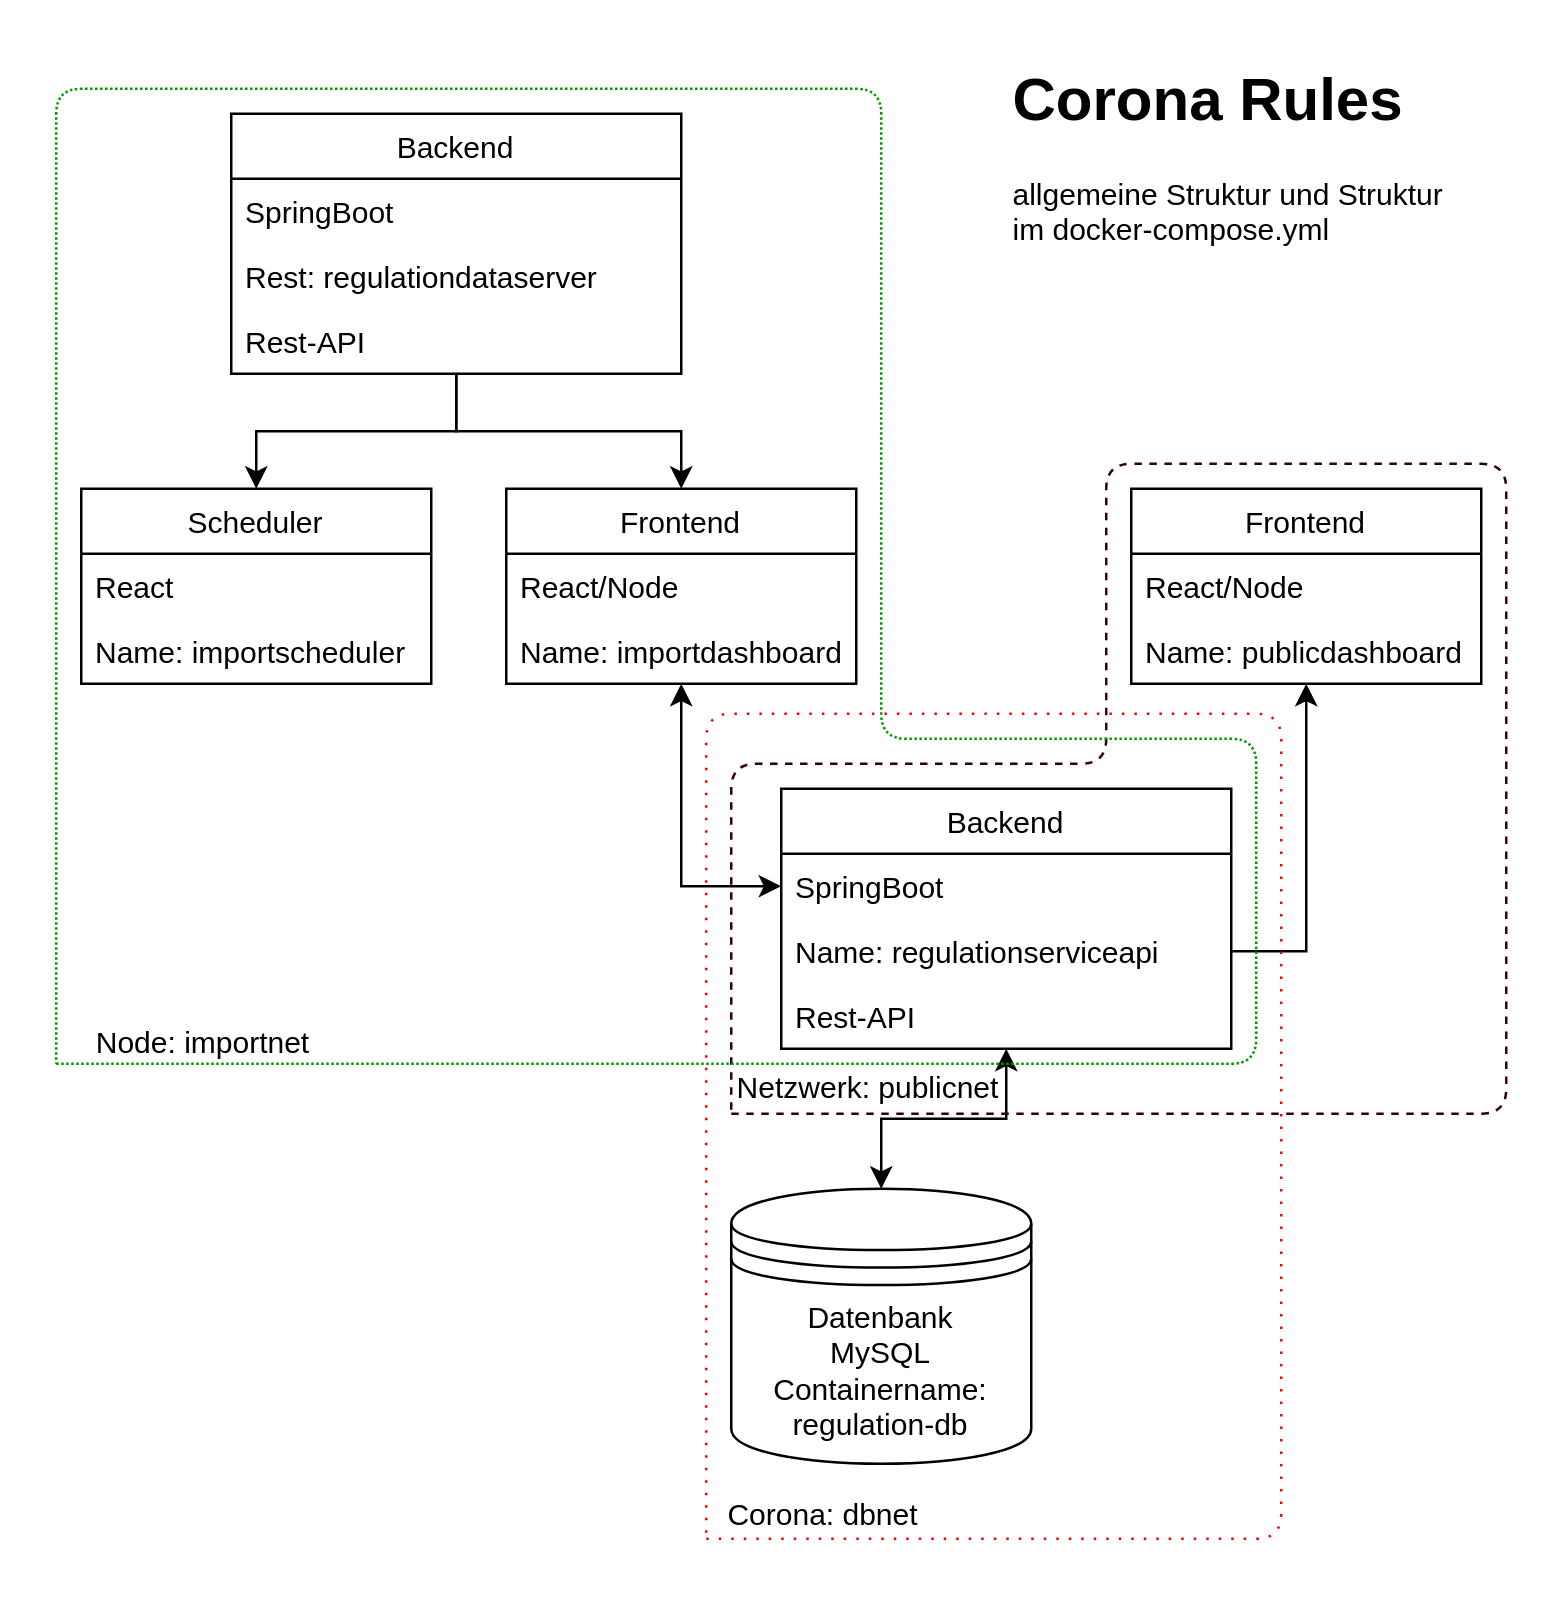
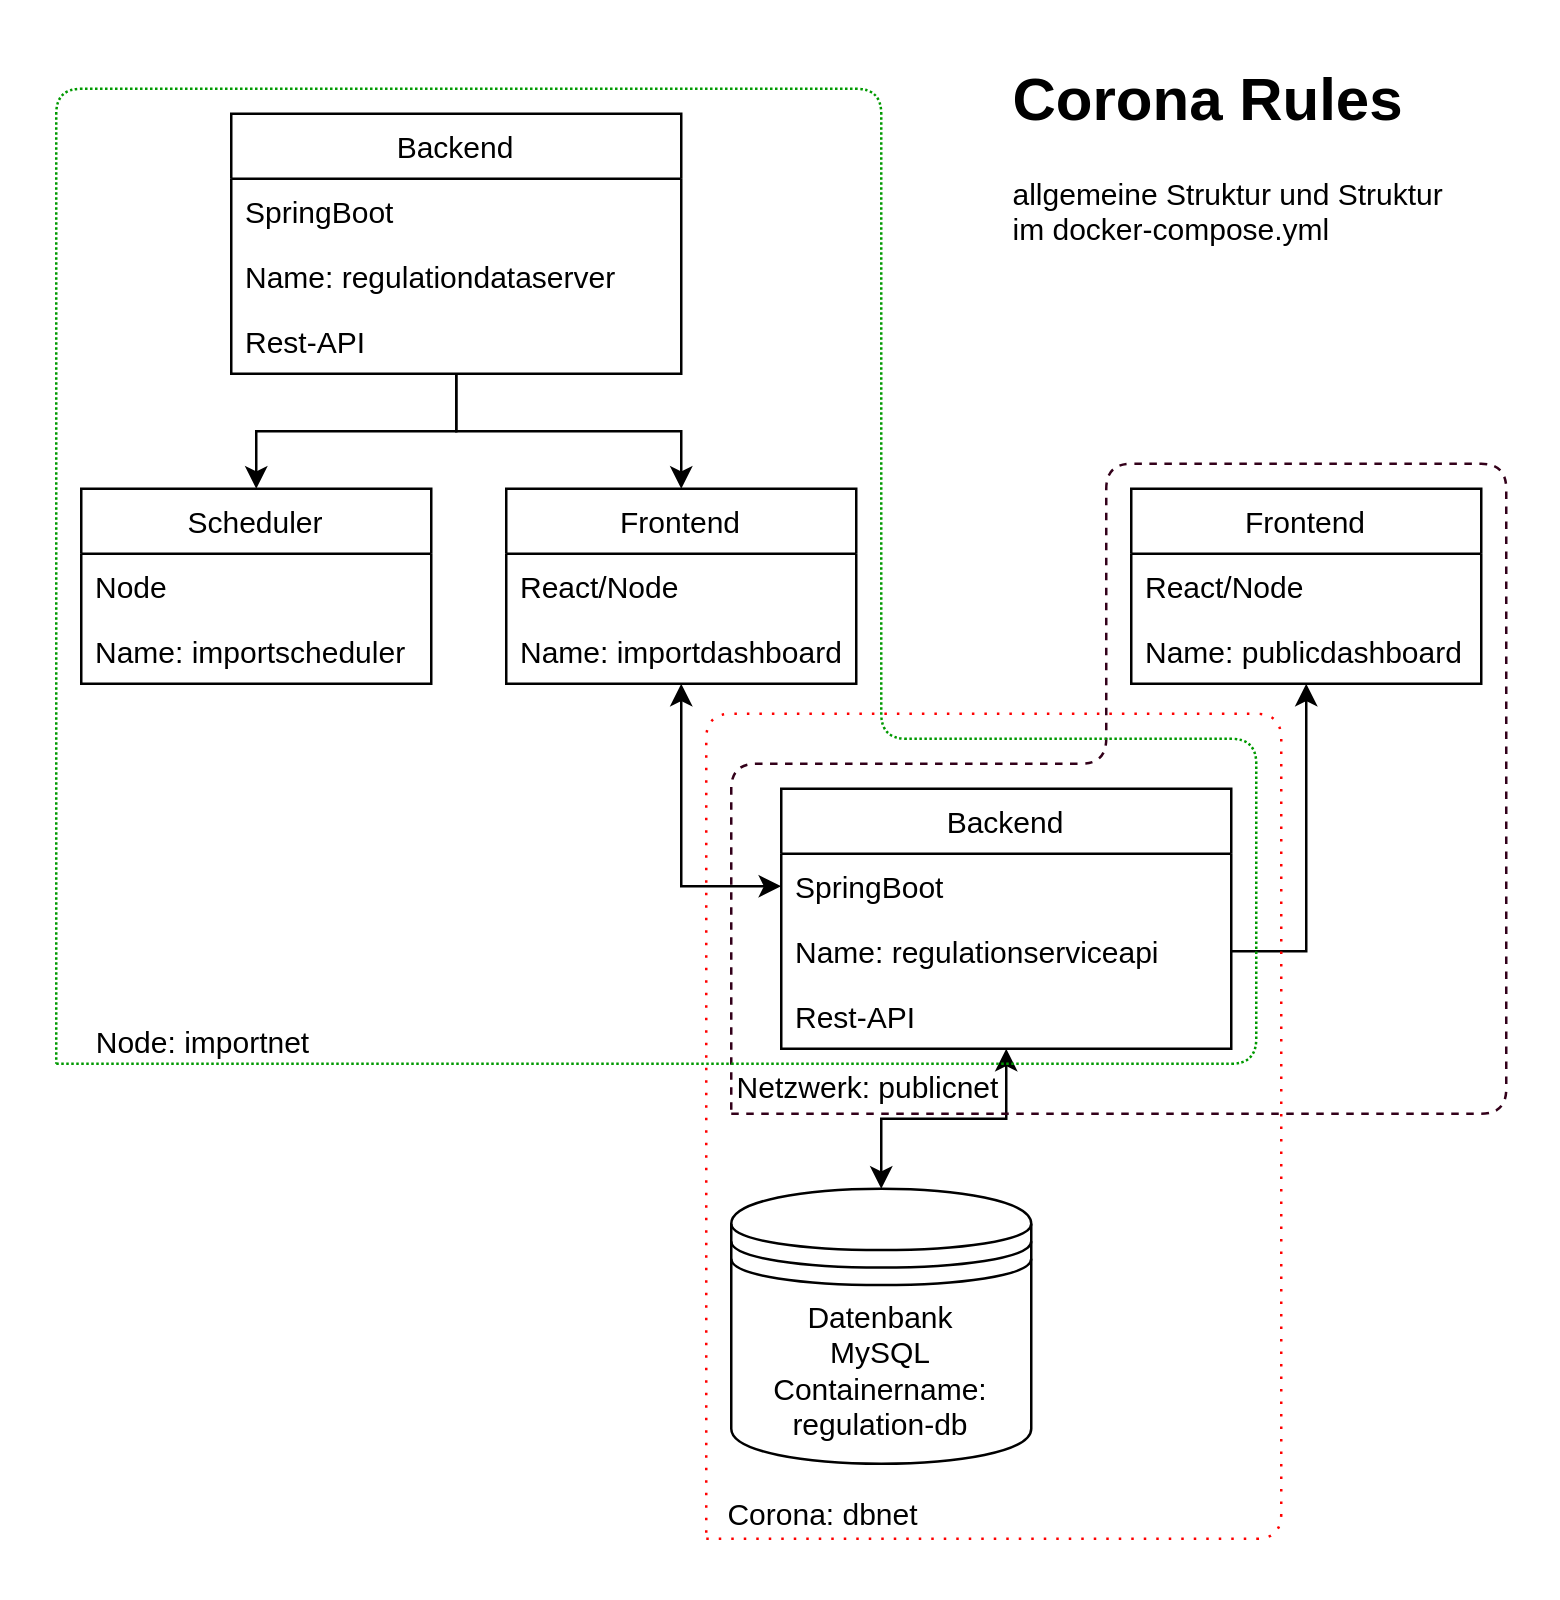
(448, 278) -> (448, 278)
(137, 588) -> (129, 588)
